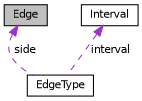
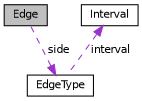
(13, 59) -> (41, 46)
